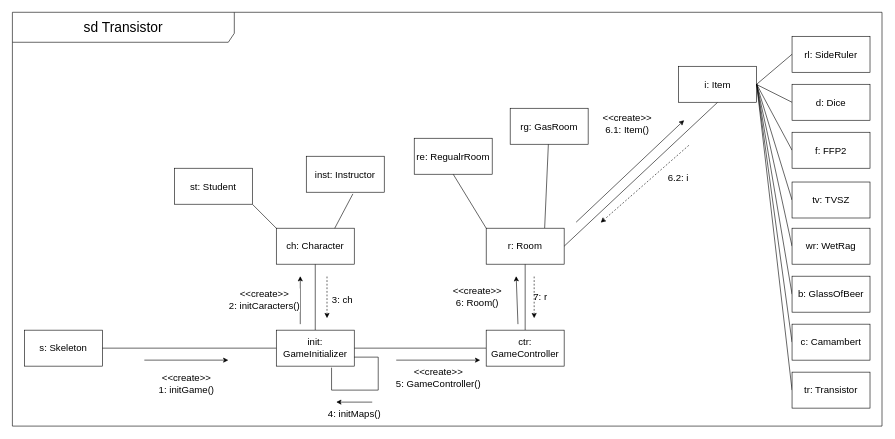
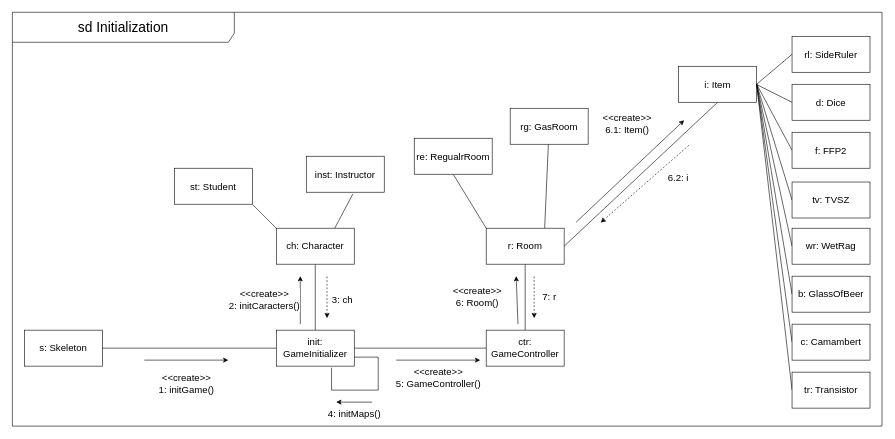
(123, 27) -> (123, 27)
(540, 297) -> (549, 297)
